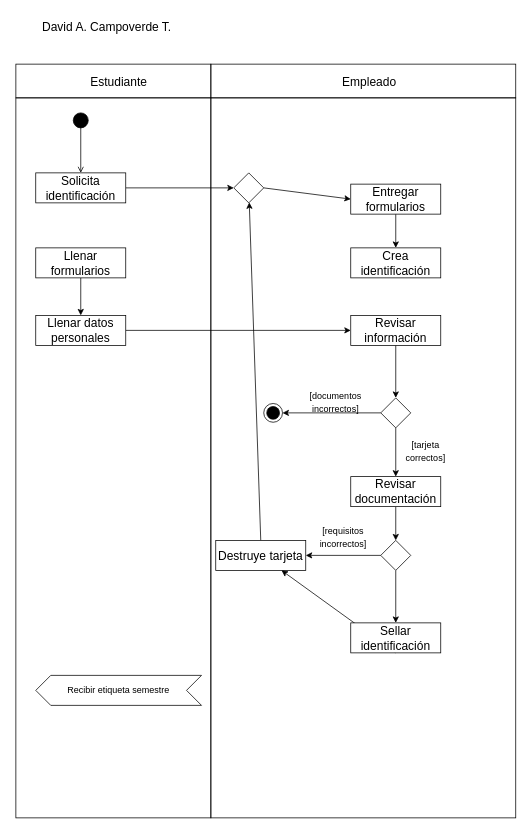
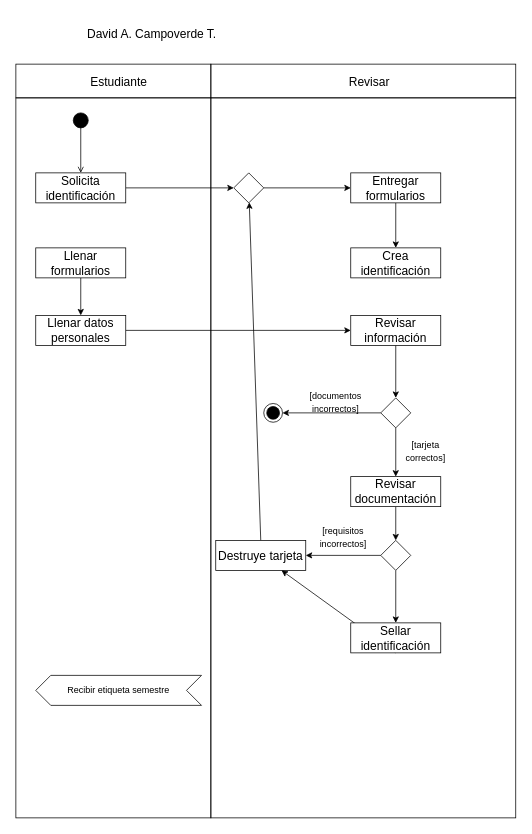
(107, 27) -> (152, 34)
(369, 81) -> (369, 81)
(396, 199) -> (396, 188)
